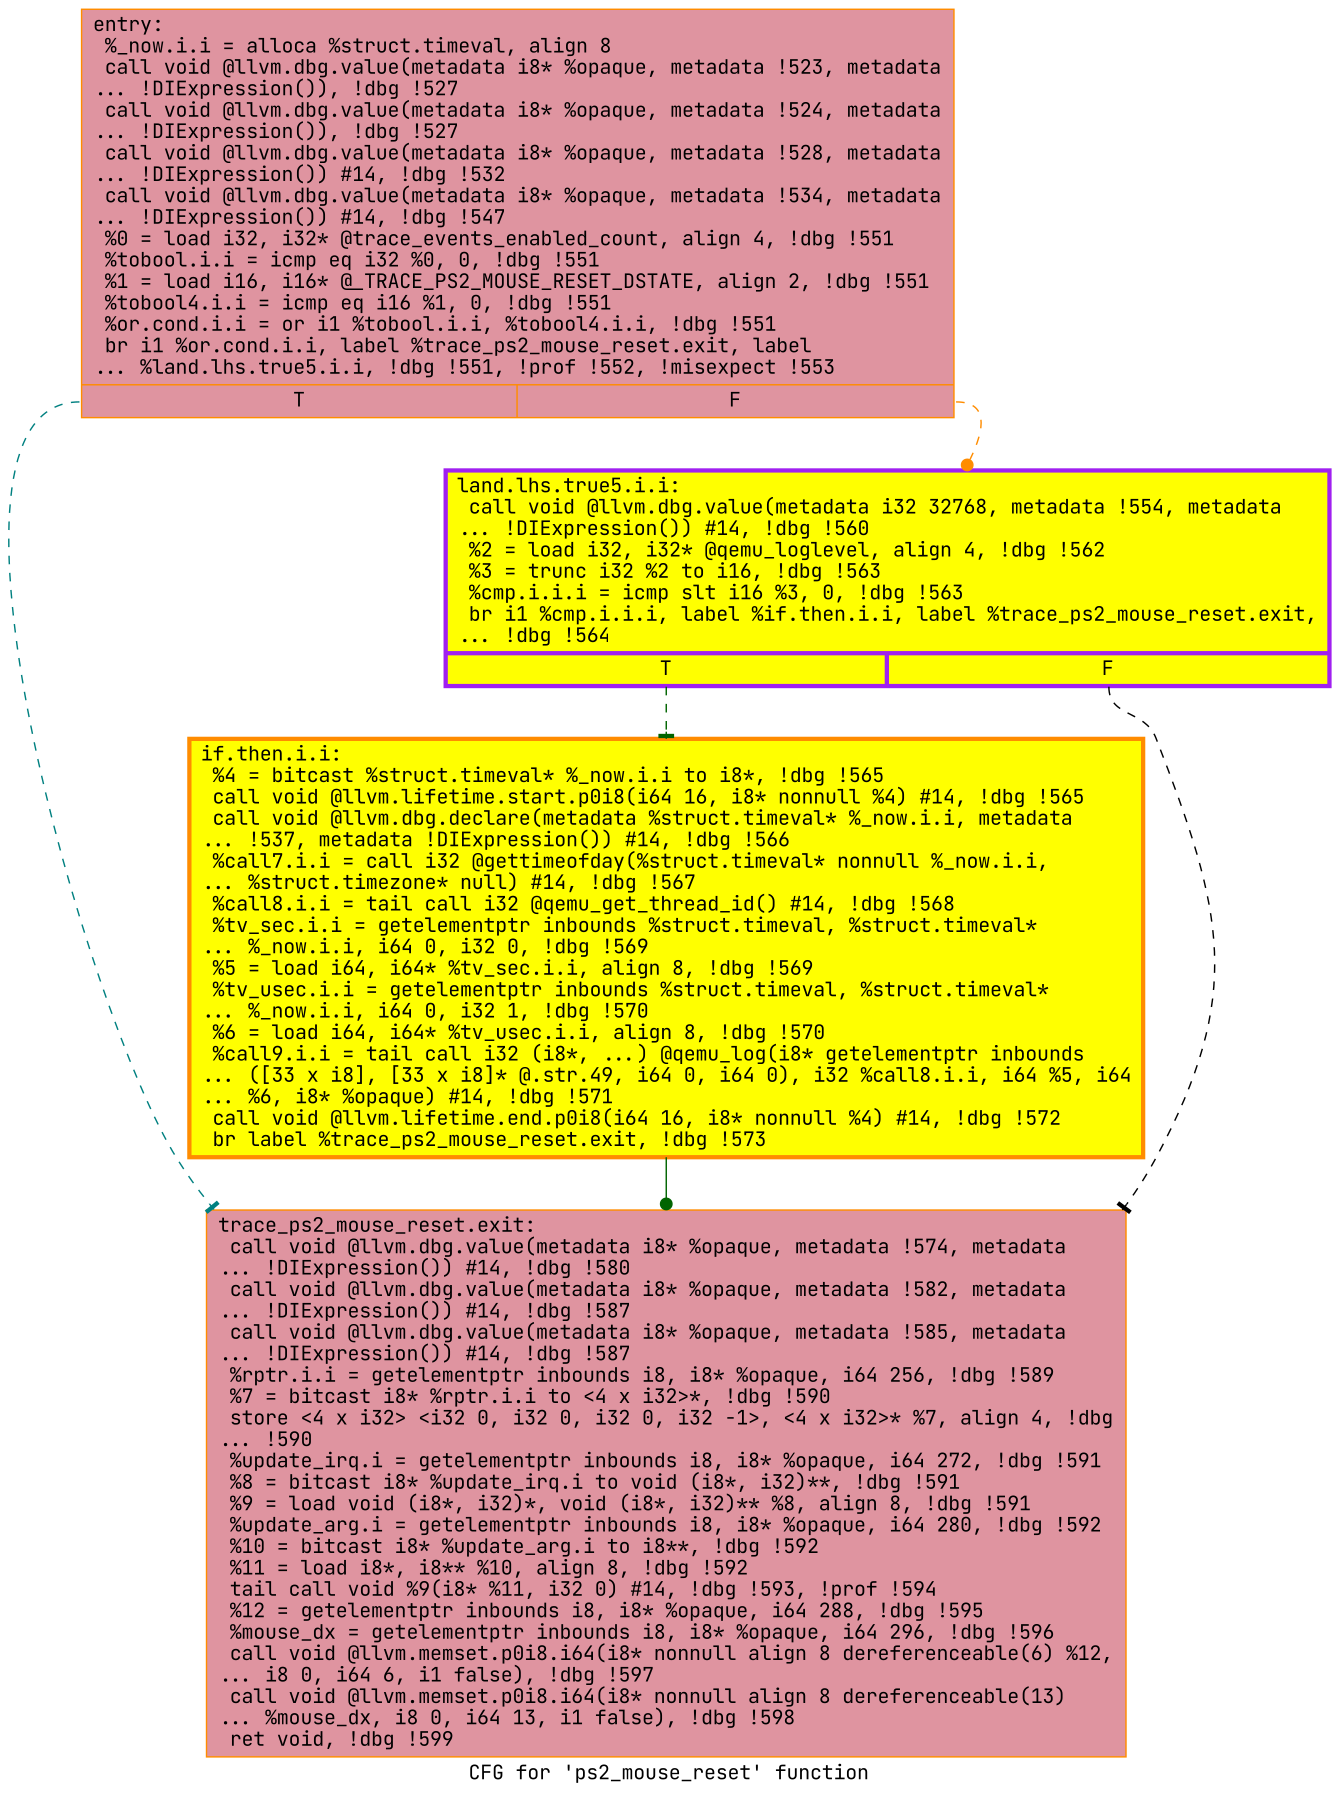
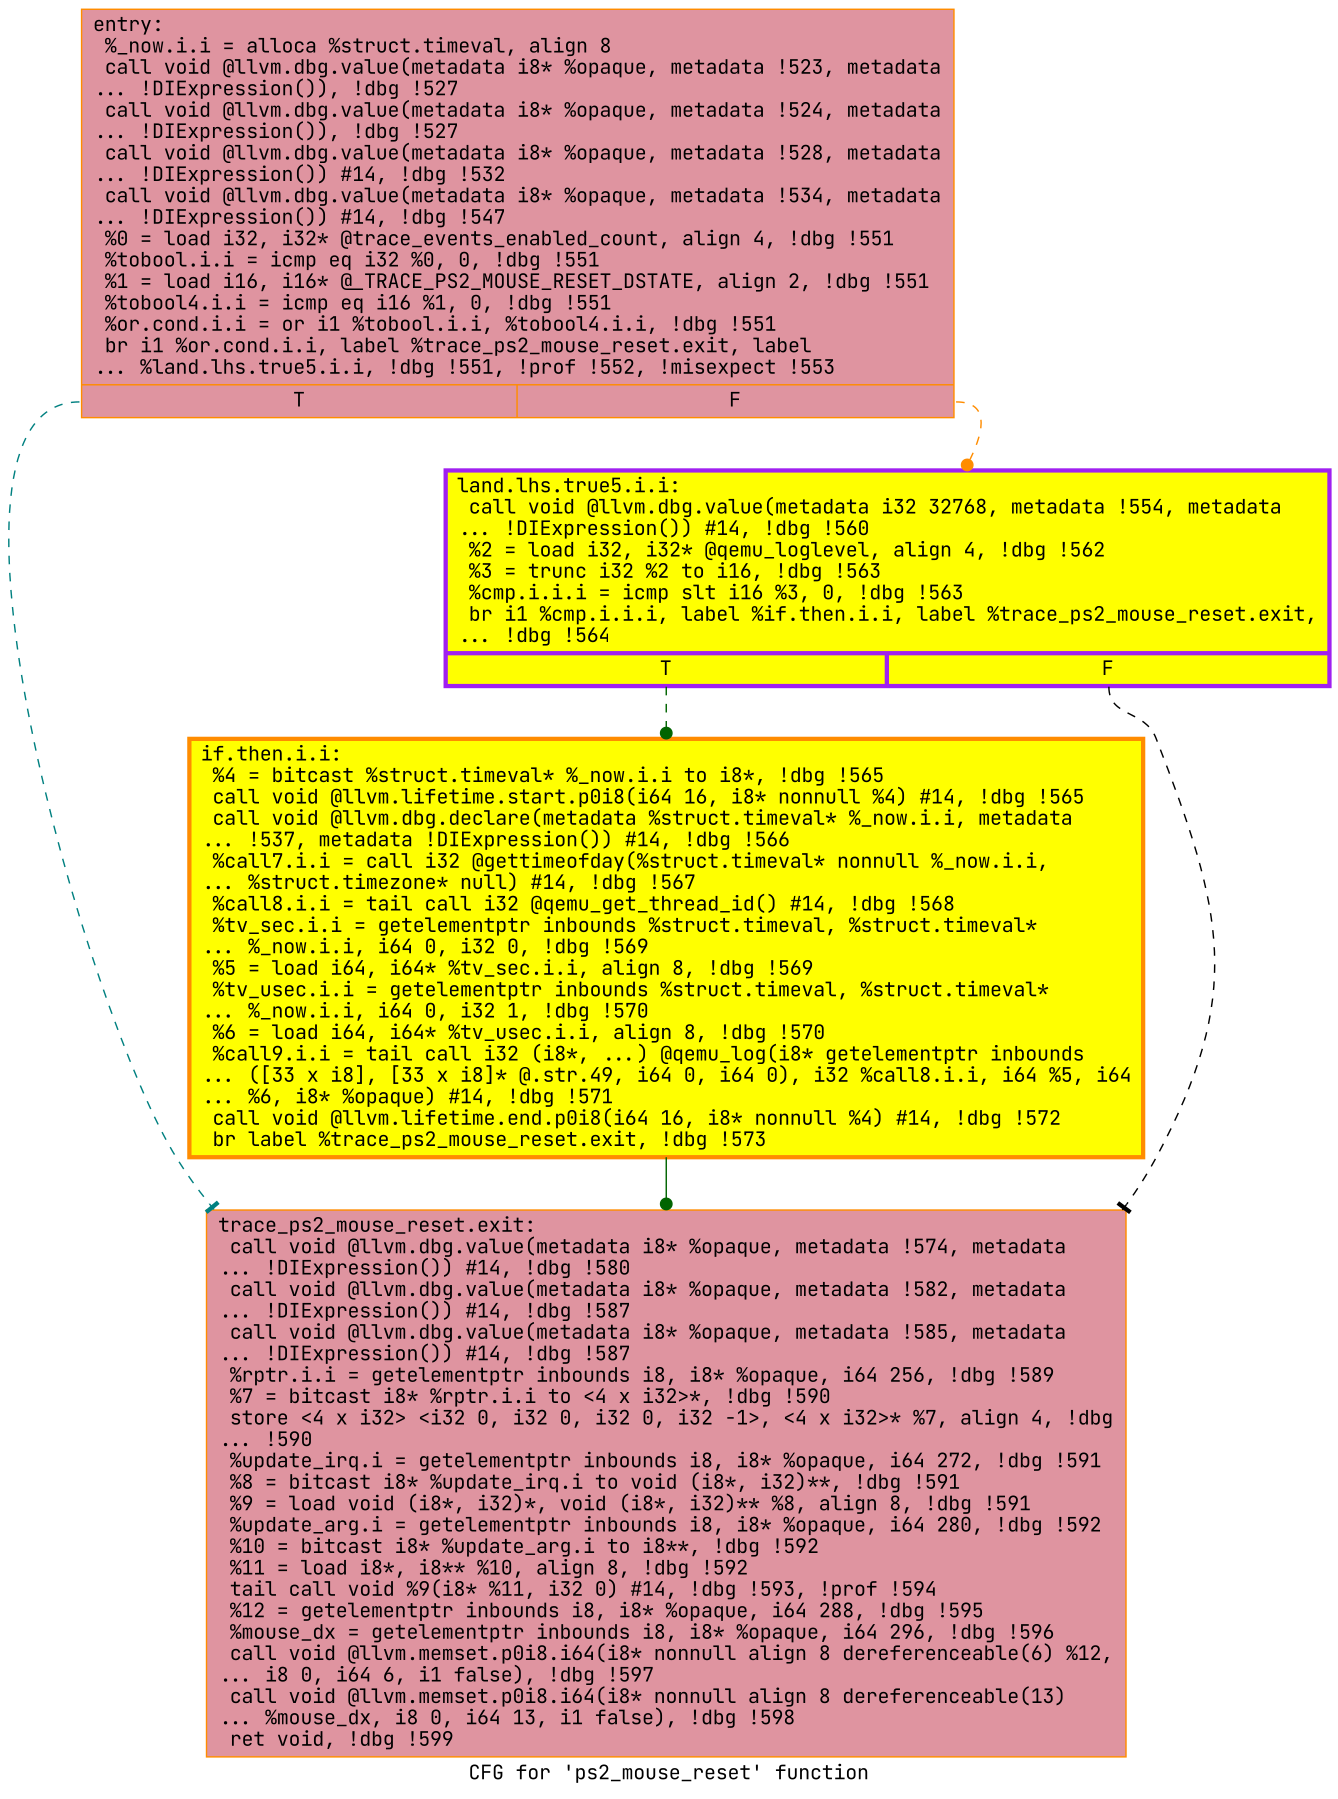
(666, 709) -> (666, 707)
